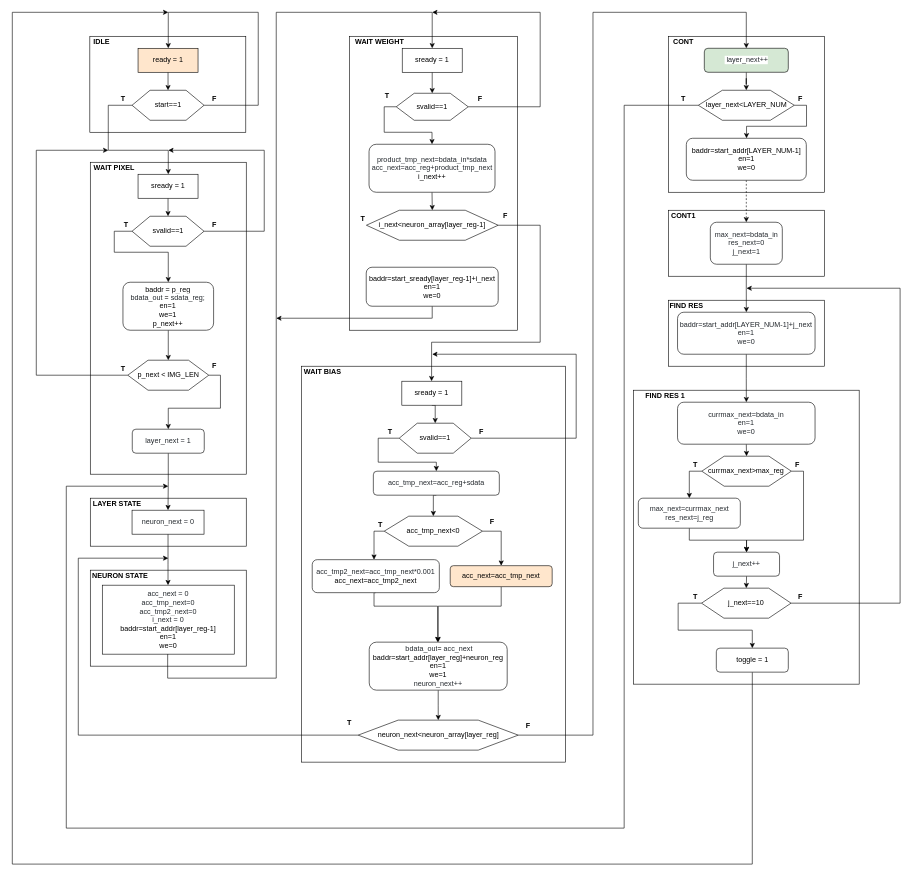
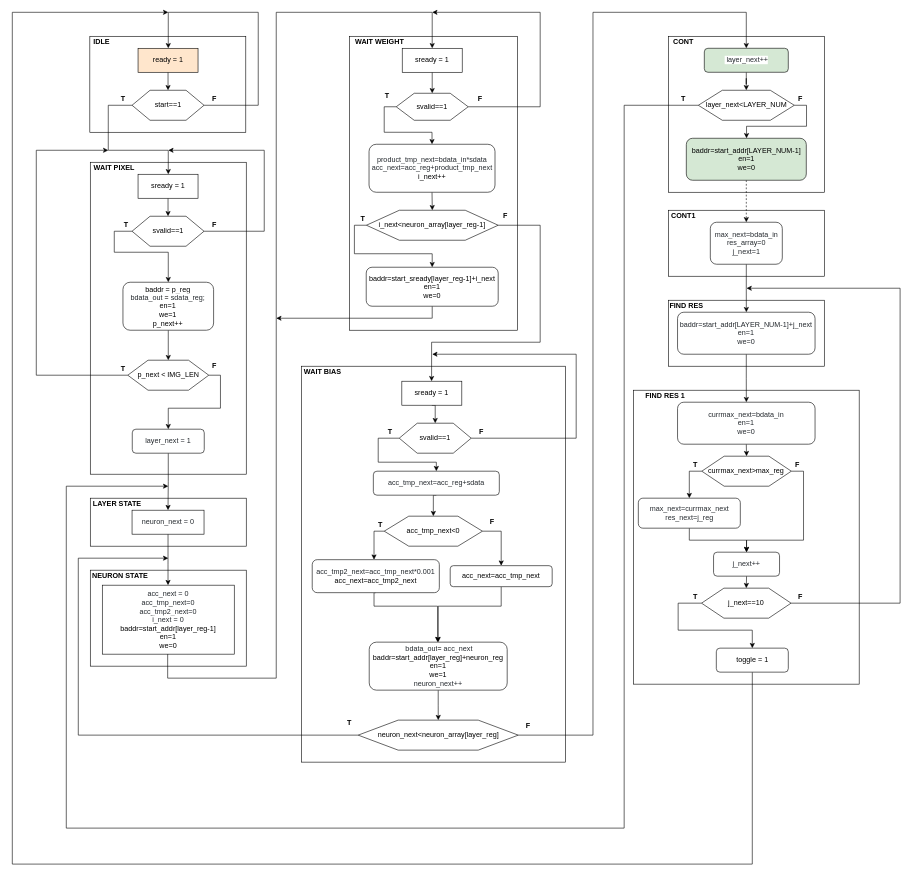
(746, 159) -> (746, 159)
none -> (354, 239)
(747, 243) -> (747, 243)
(501, 576) -> (501, 576)
